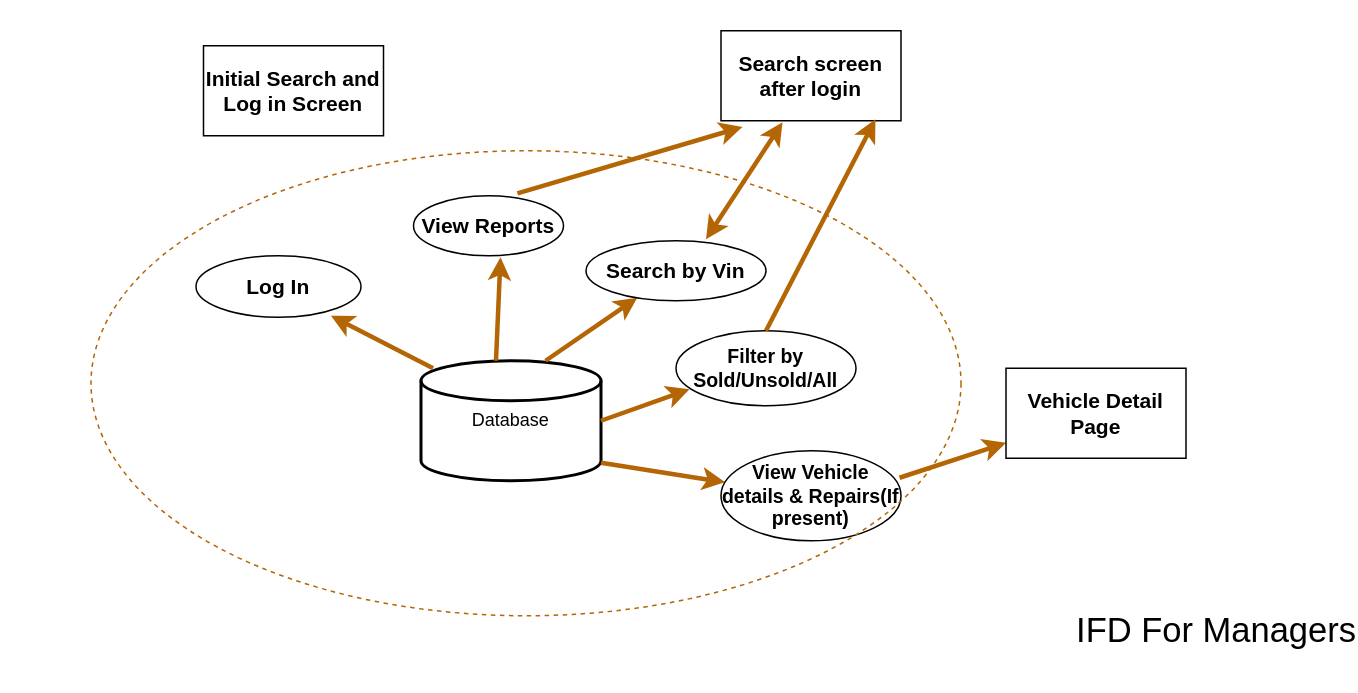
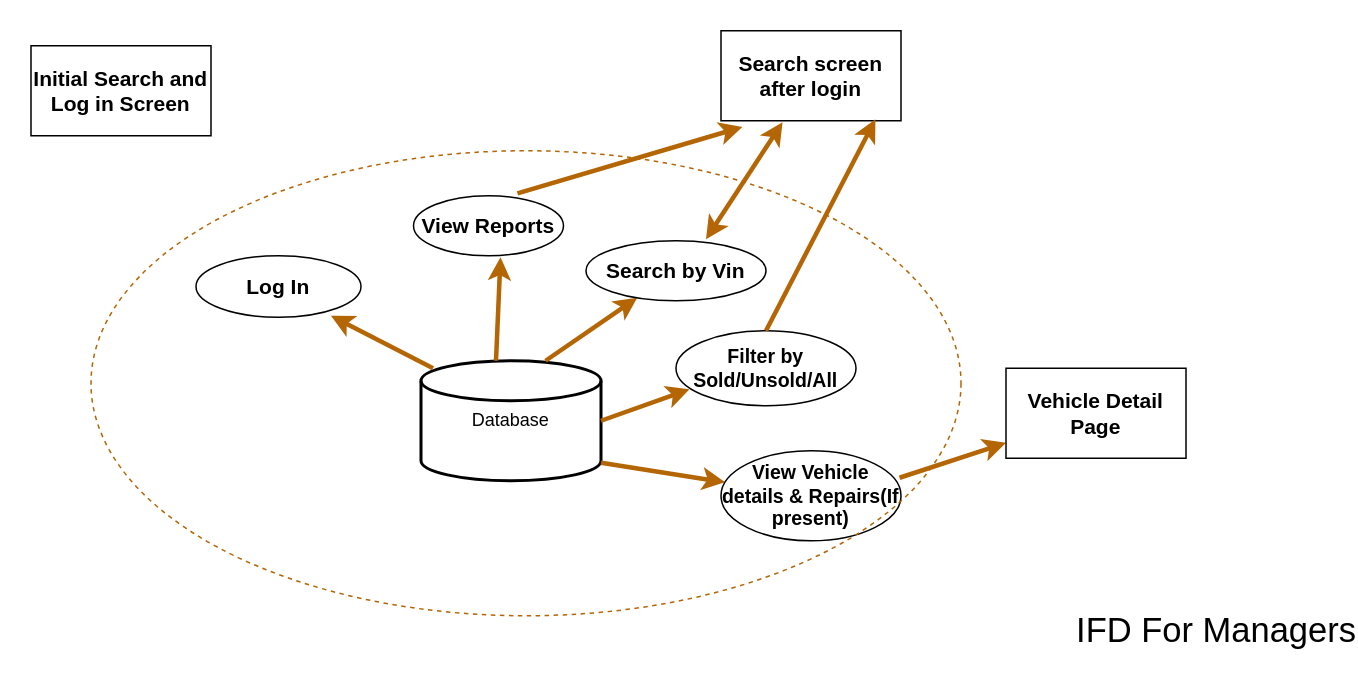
(293, 91) -> (121, 91)
